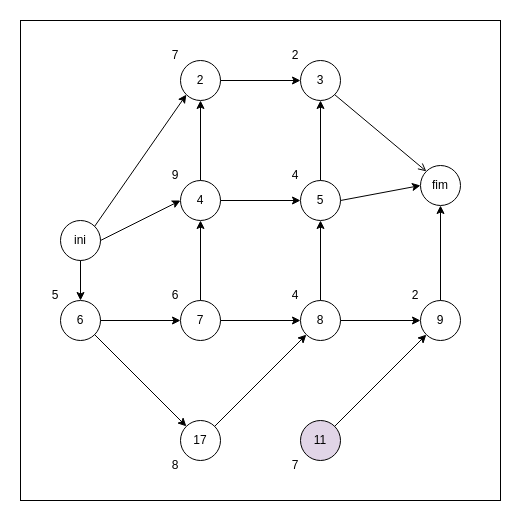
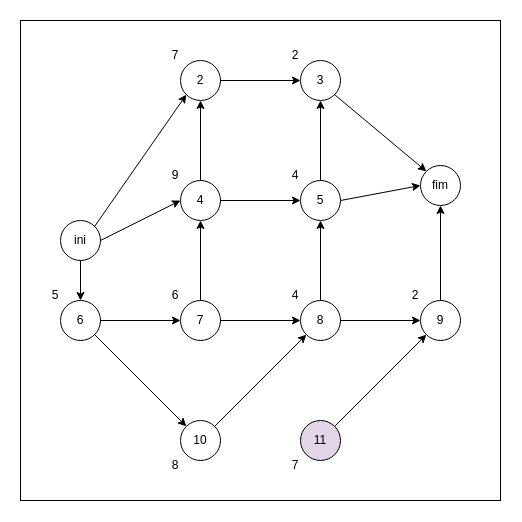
(421, 167) -> (420, 166)
(201, 441) -> (201, 441)
